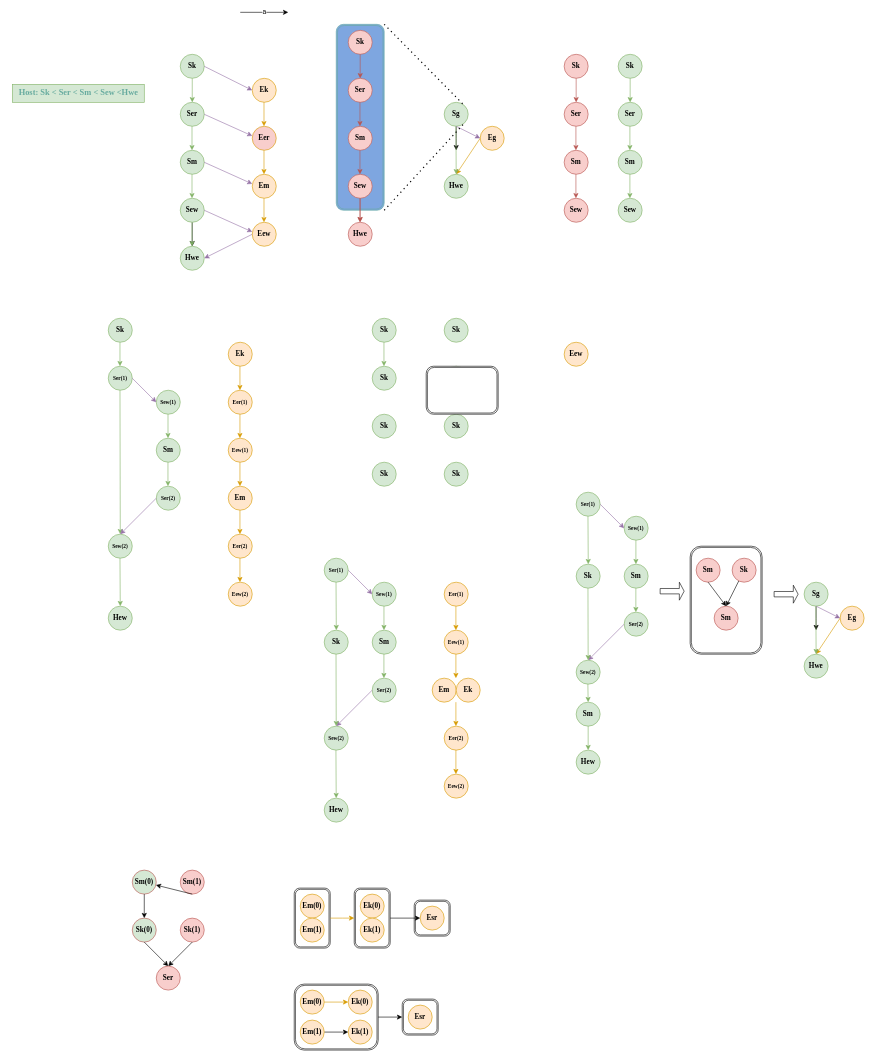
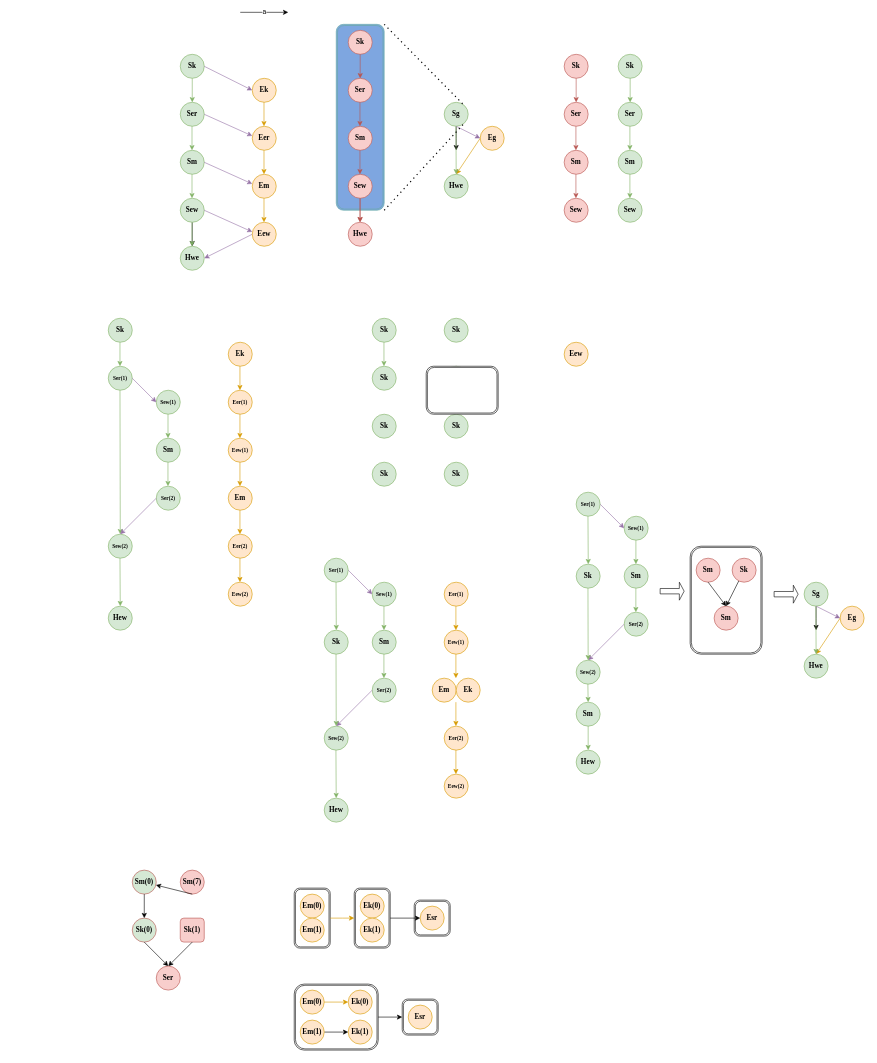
(78, 93) -> none
(264, 138) -> (264, 138)
(192, 882) -> (192, 882)
(192, 930) -> (192, 930)
